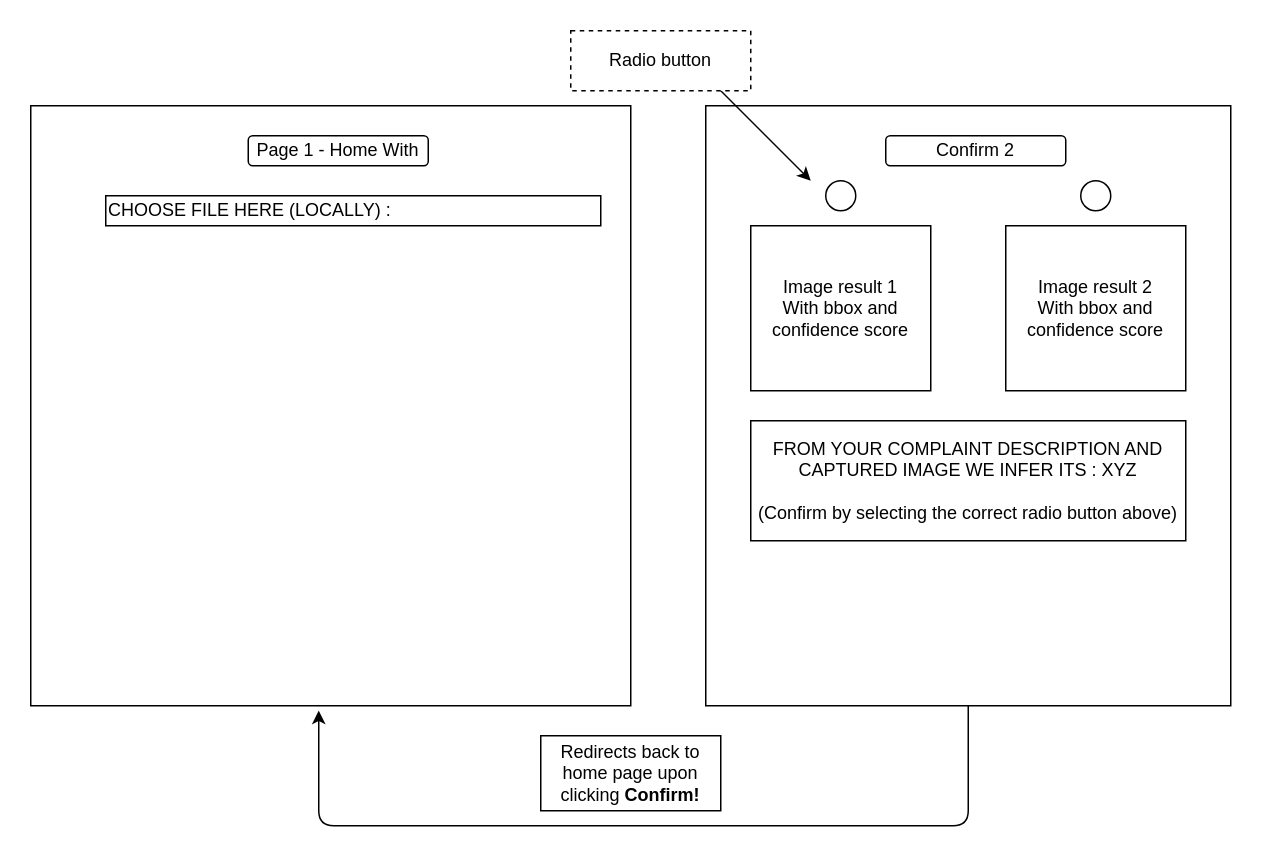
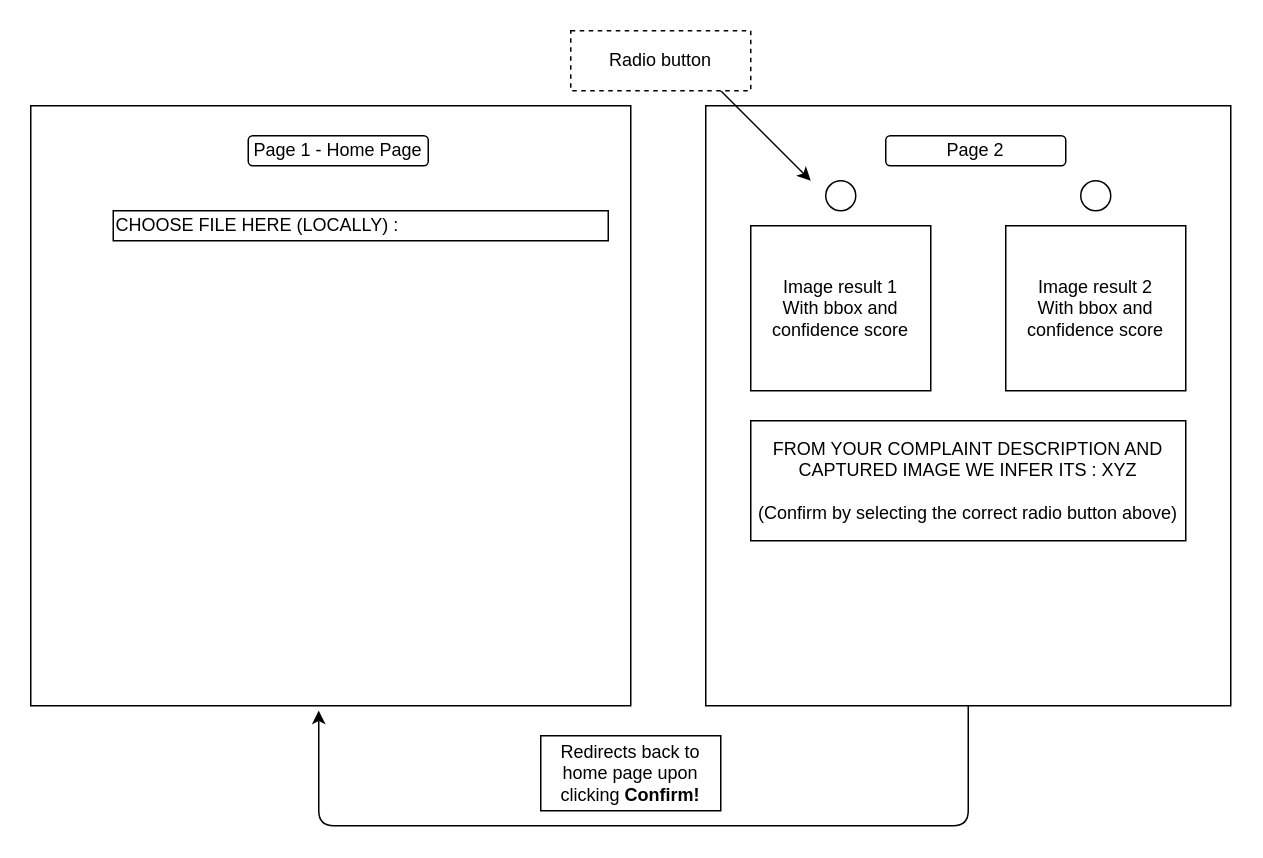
(338, 151) -> (338, 151)
(976, 151) -> (976, 151)
(353, 211) -> (361, 226)
